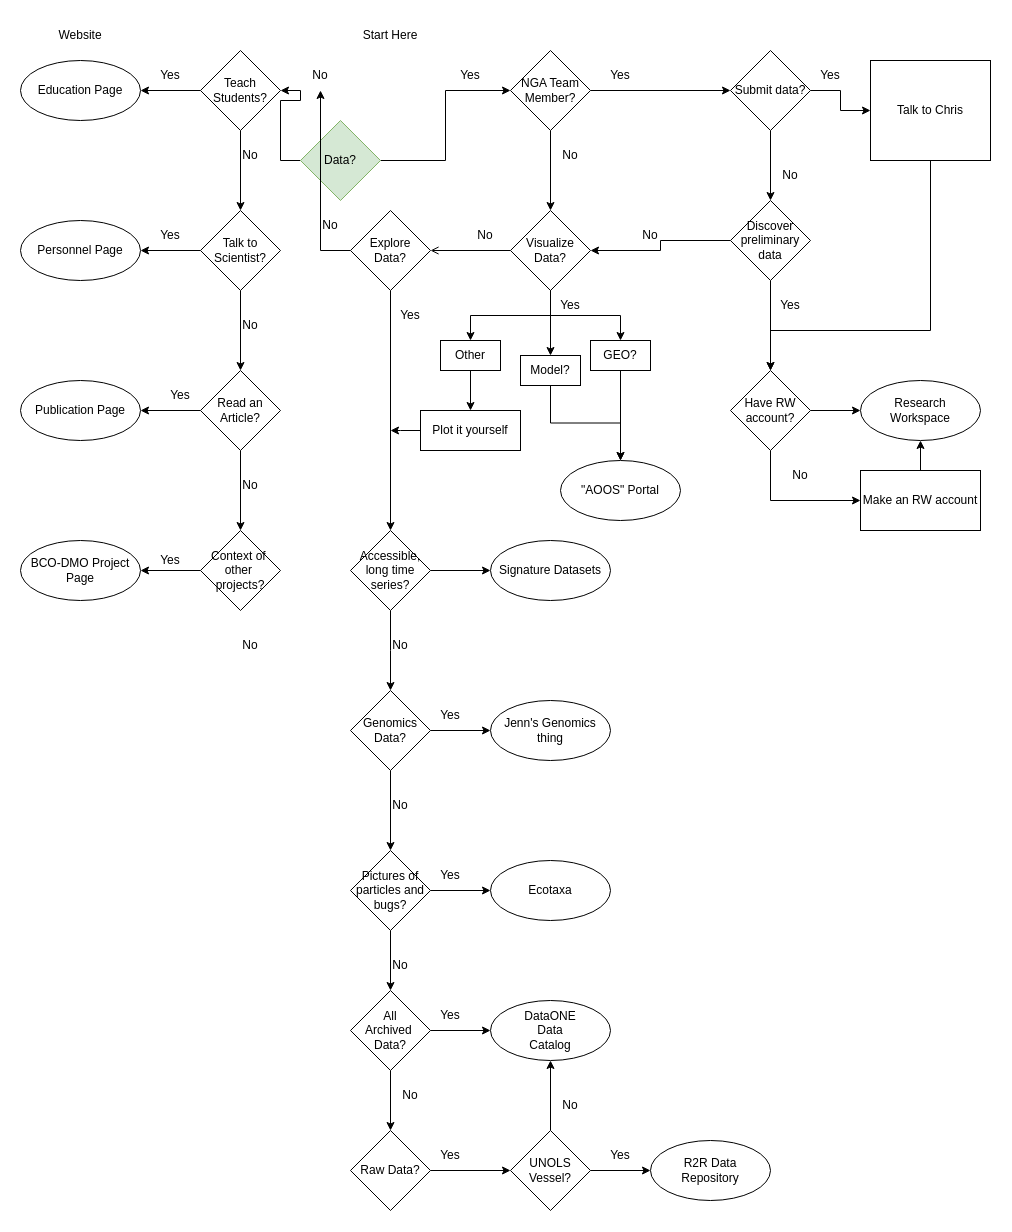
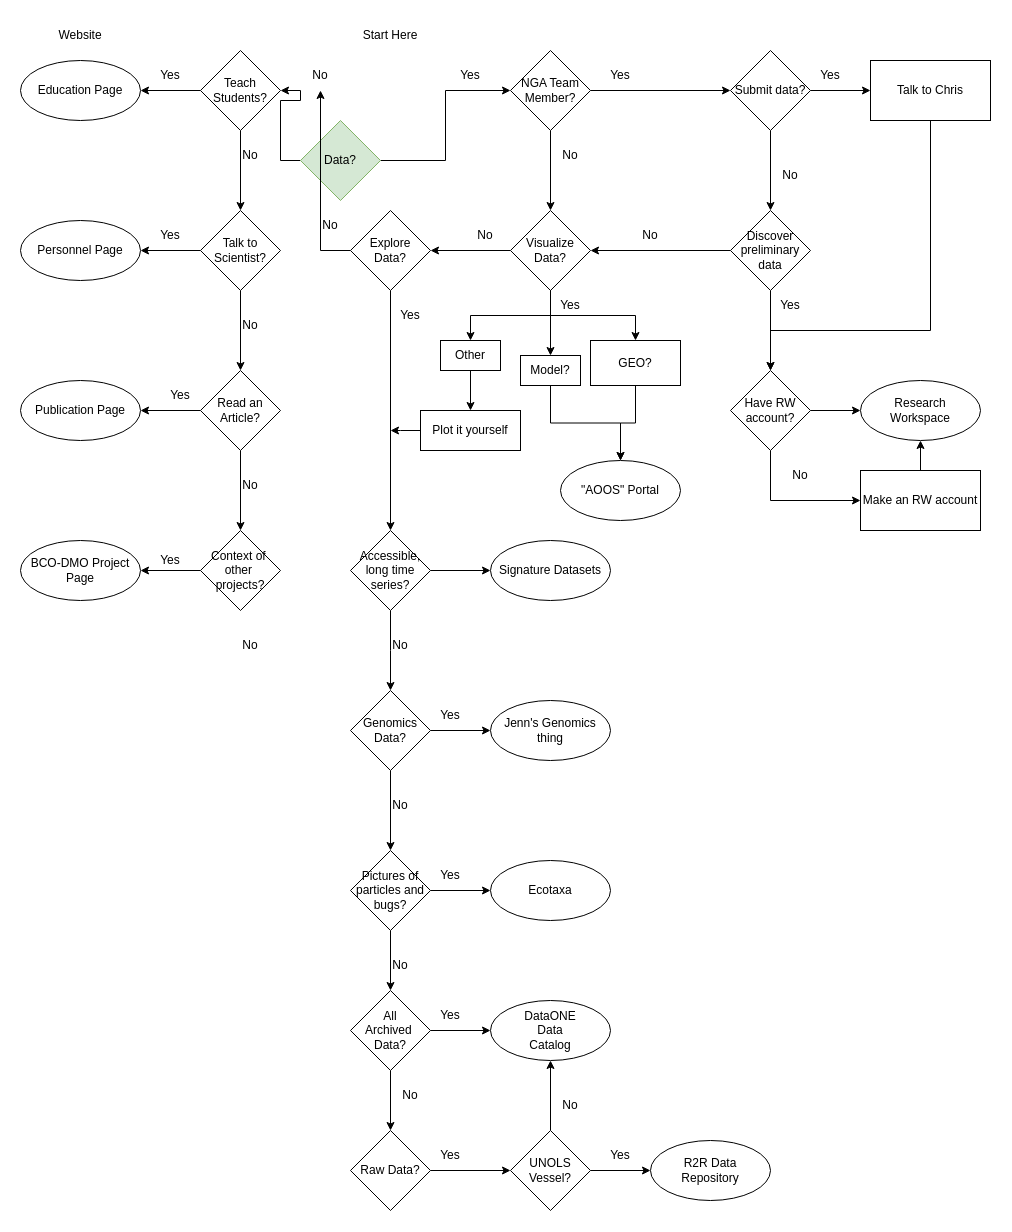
(931, 111) -> (931, 91)
(771, 241) -> (771, 251)
(436, 251) -> (438, 251)
(621, 356) -> (636, 363)
